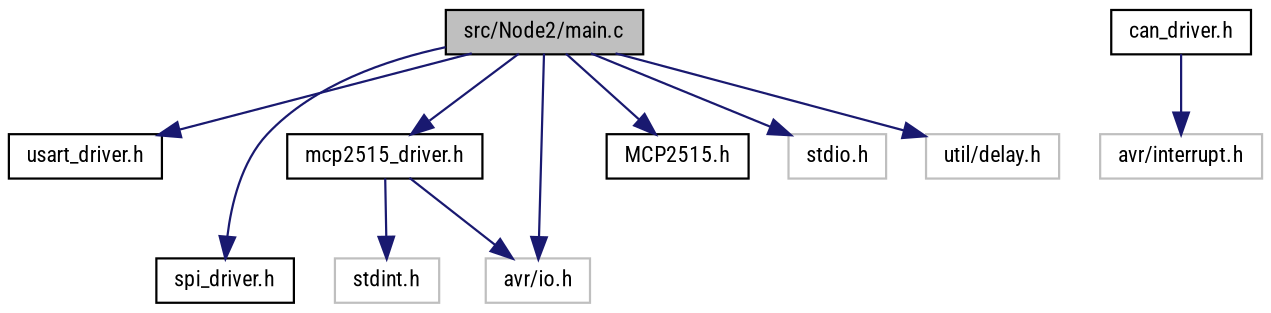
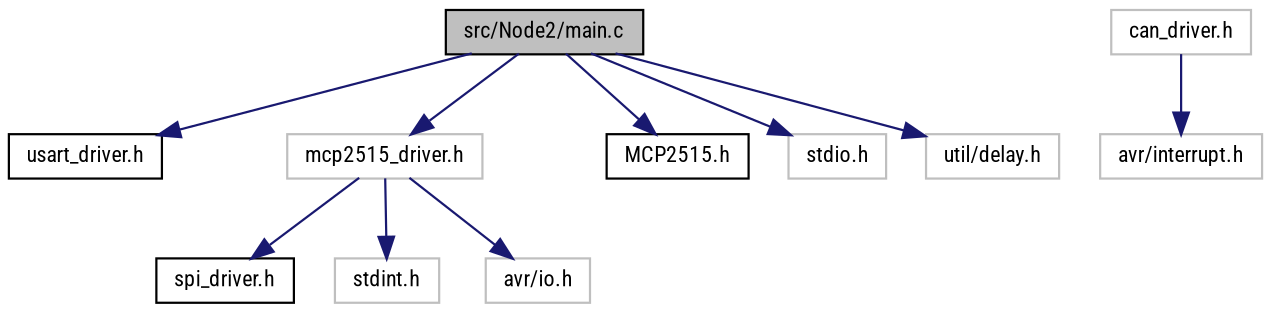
(1181, 32) -> (1181, 32)
(283, 119) -> (314, 211)
(542, 145) -> none
(385, 156) -> (385, 156)
